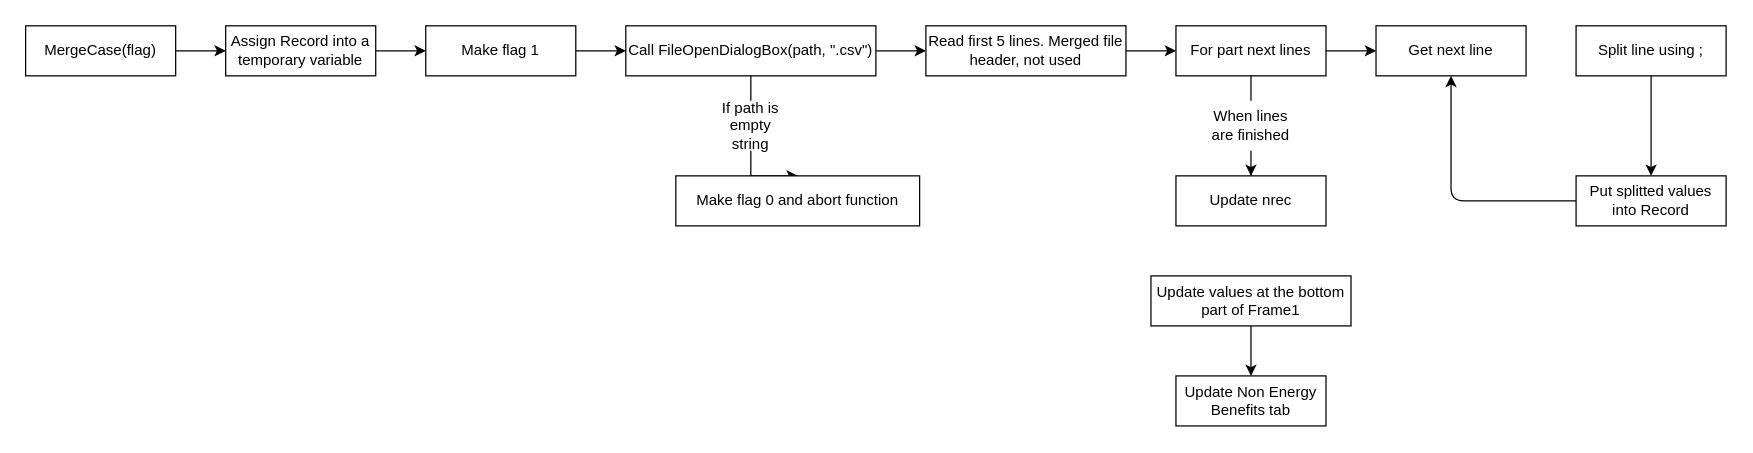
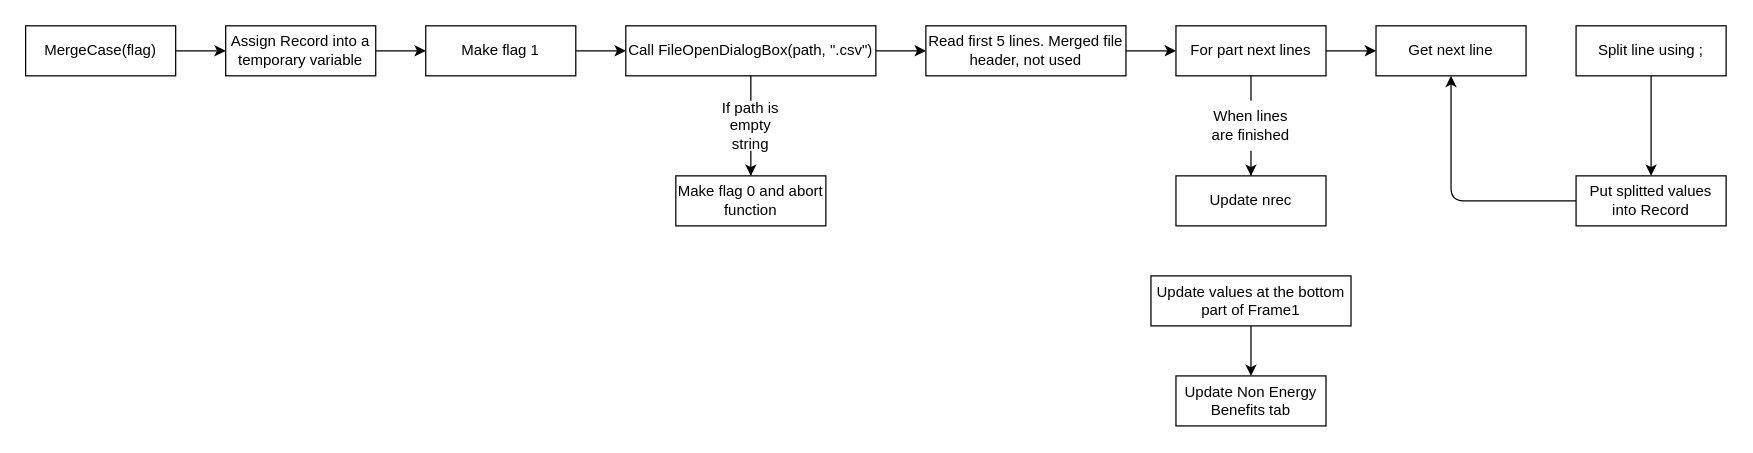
(798, 201) -> (751, 201)
